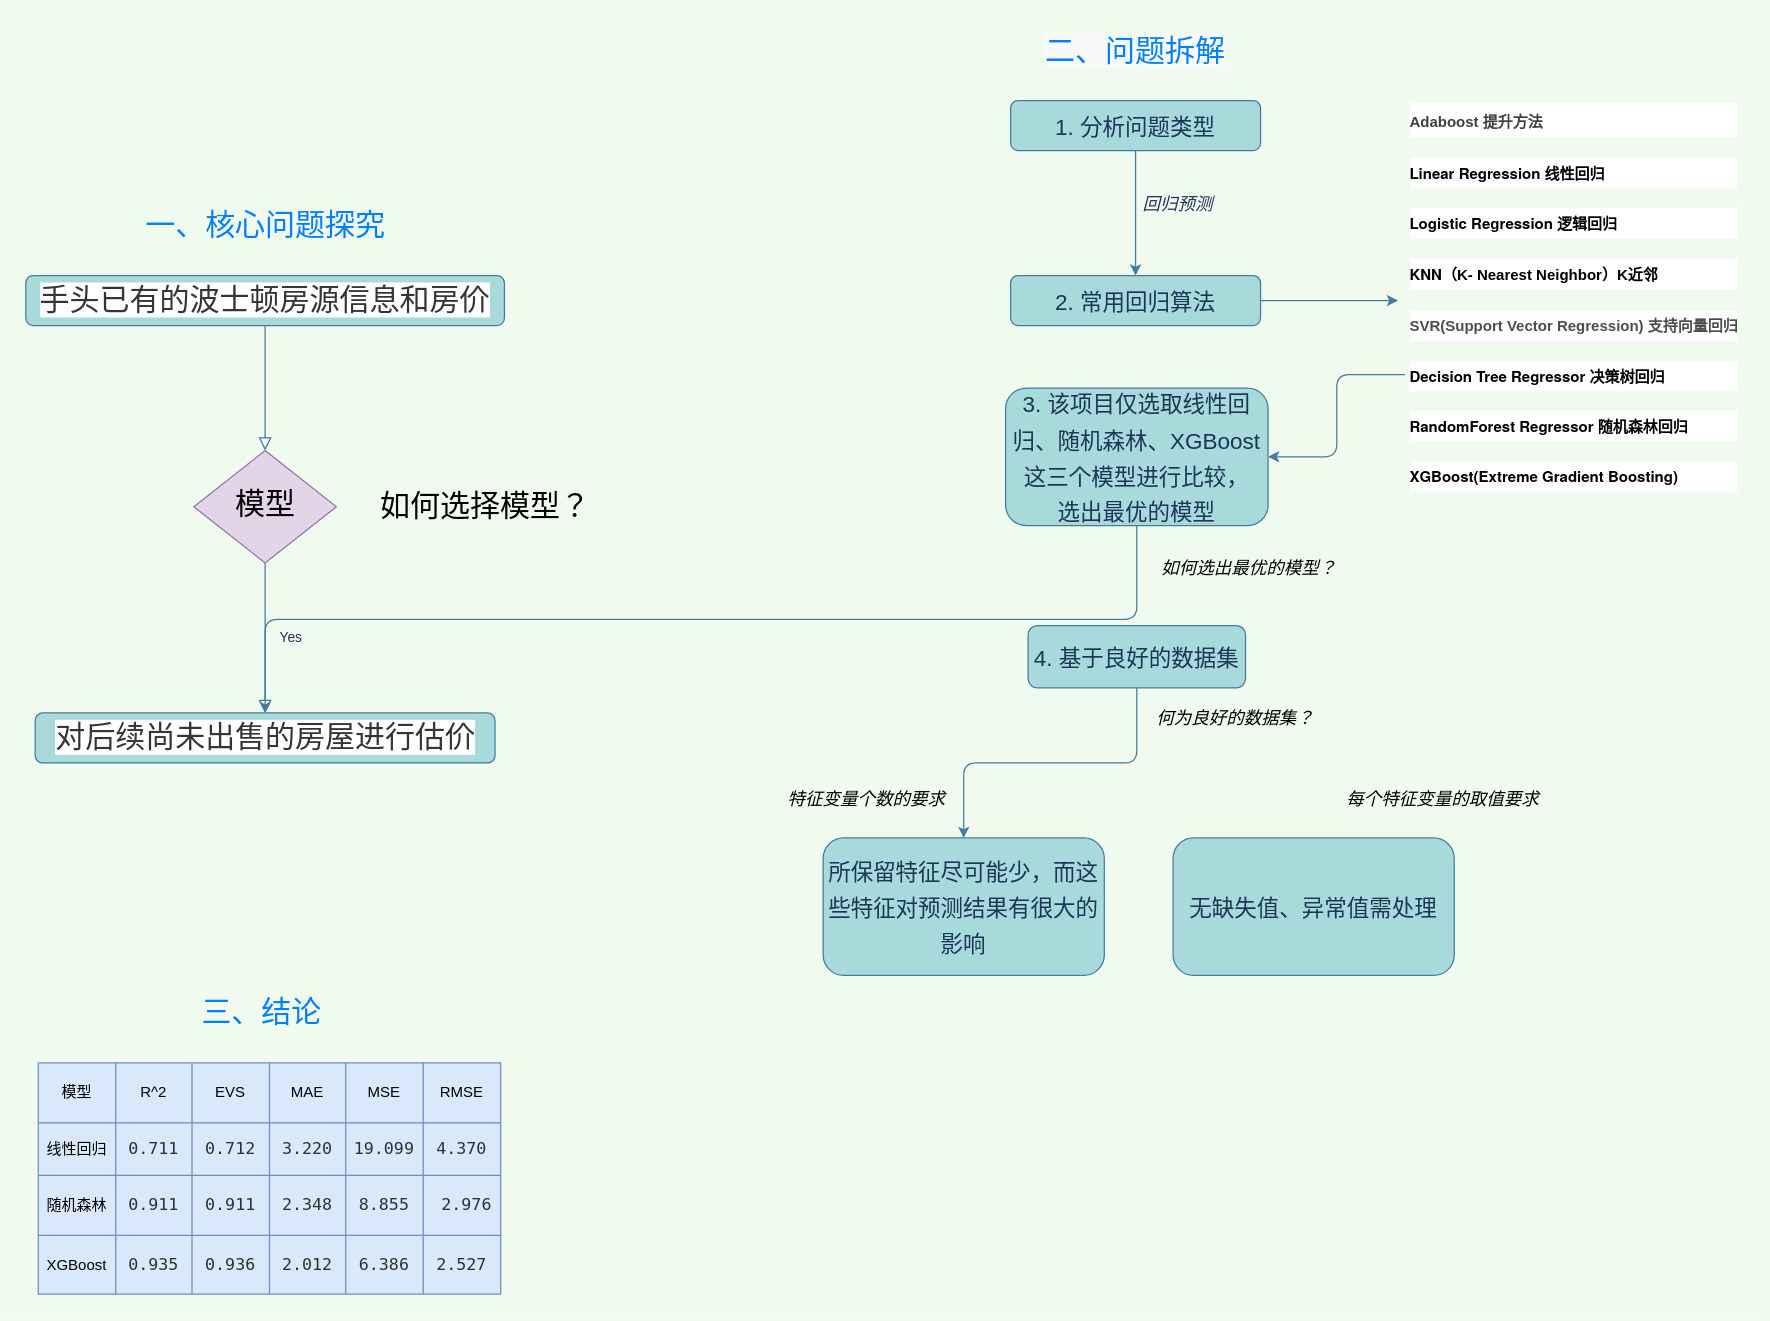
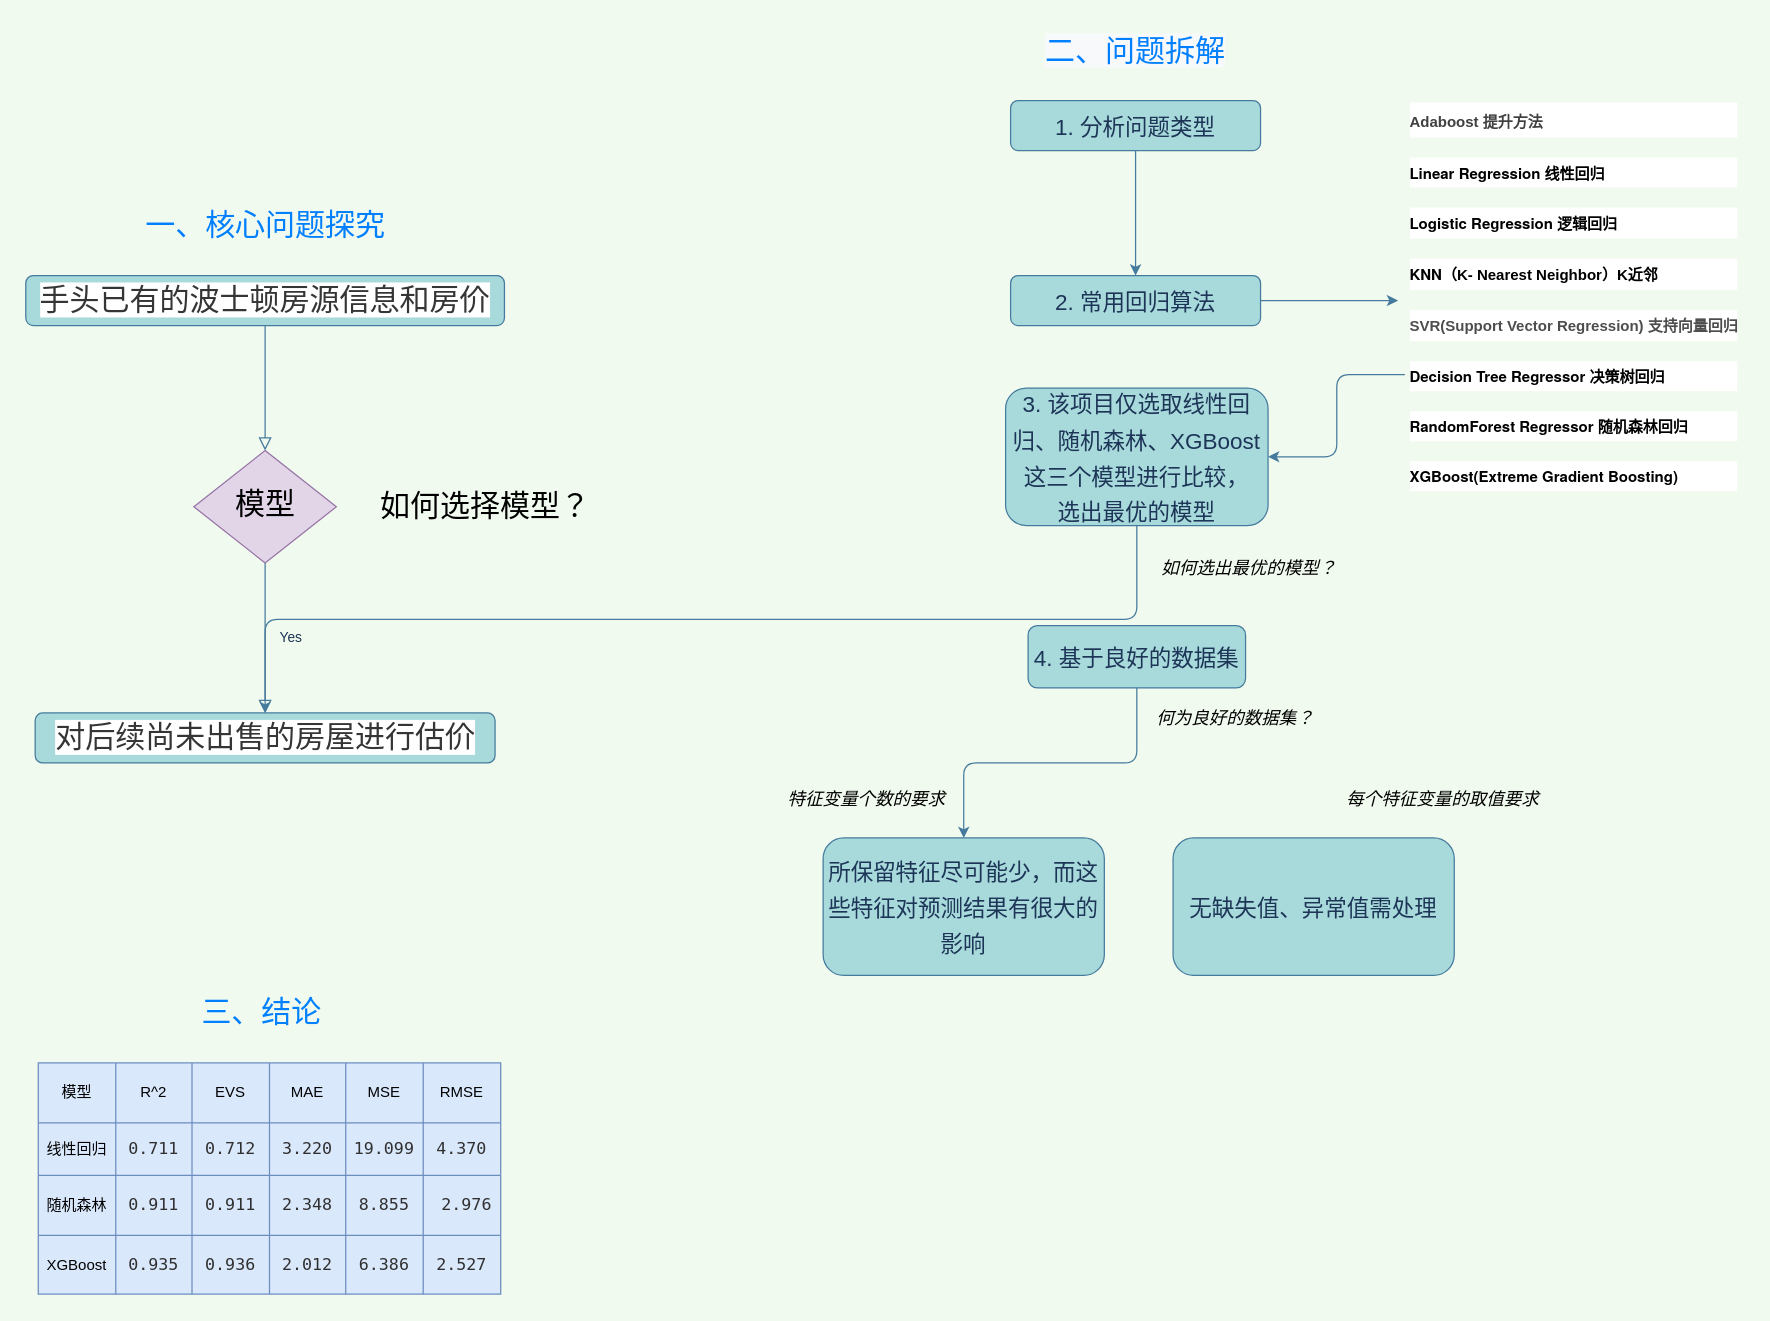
(1178, 201) -> none
